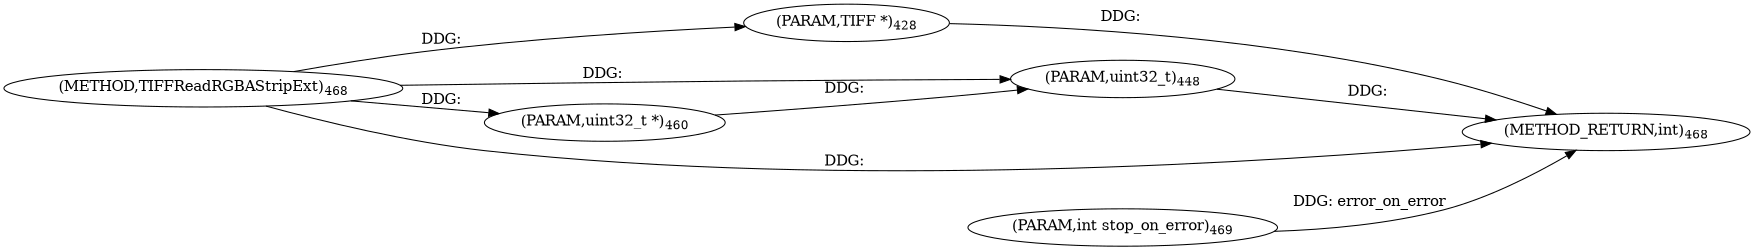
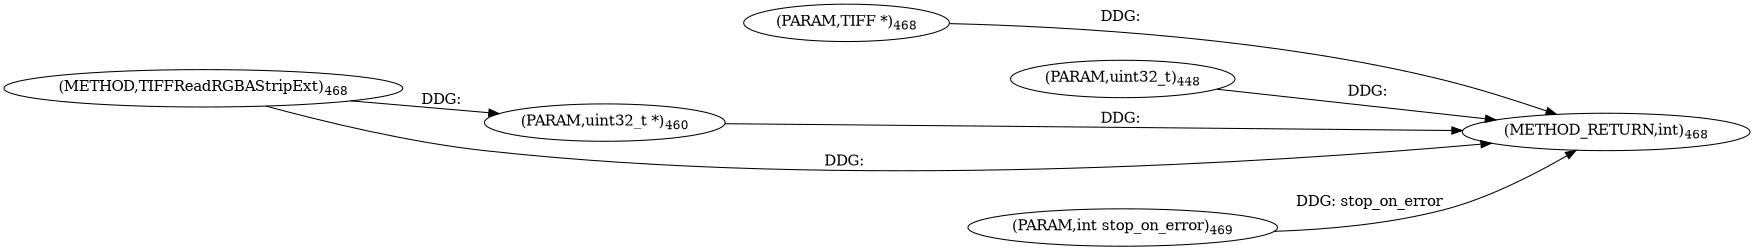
(905, 21) -> (905, 21)
(513, 42) -> none
(700, 81) -> none
(866, 104) -> (1088, 127)
(1370, 202) -> (1370, 202)
